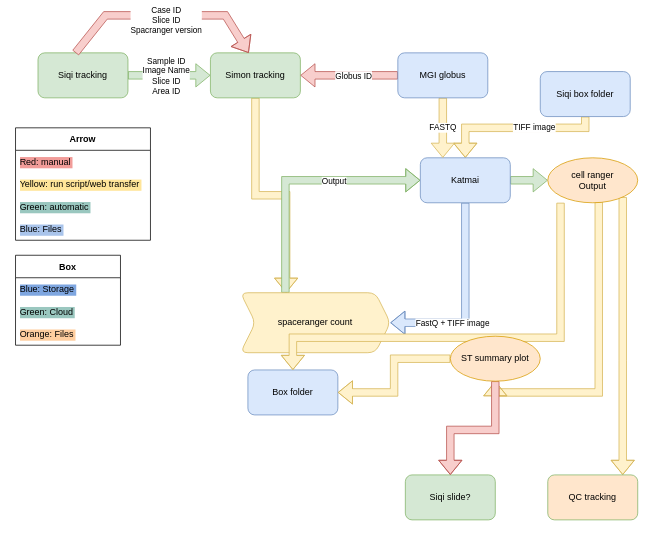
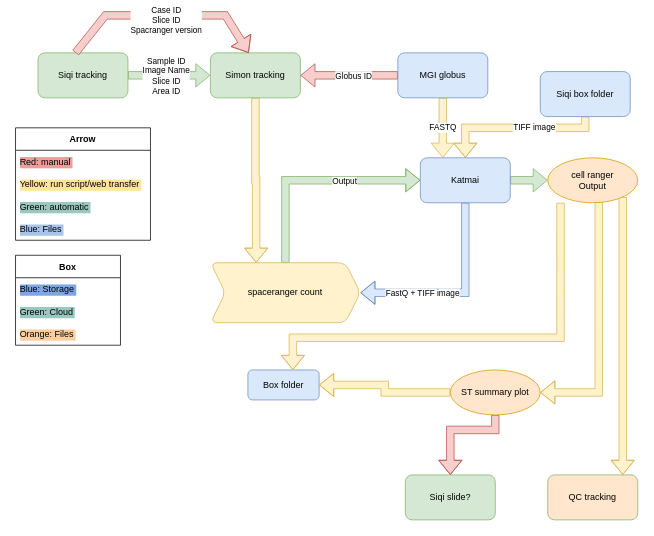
(315, 323) -> (285, 293)
(495, 359) -> (495, 393)
(293, 393) -> (284, 385)
